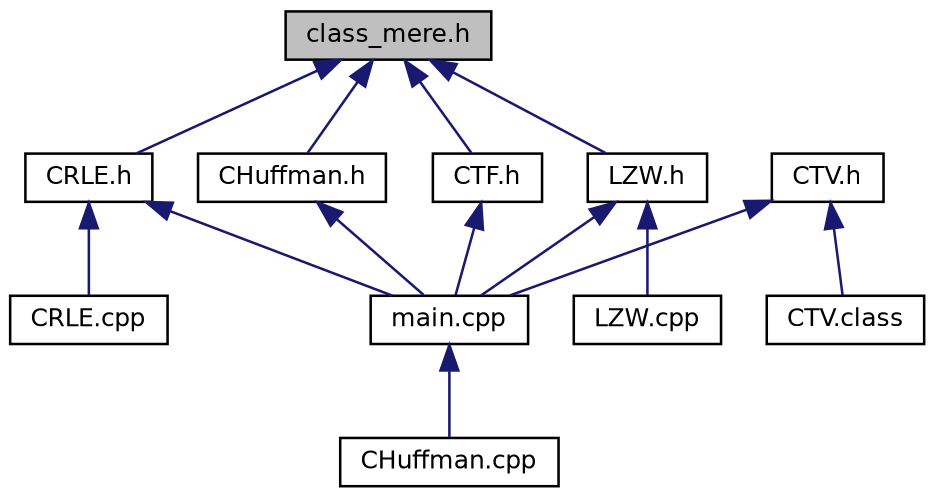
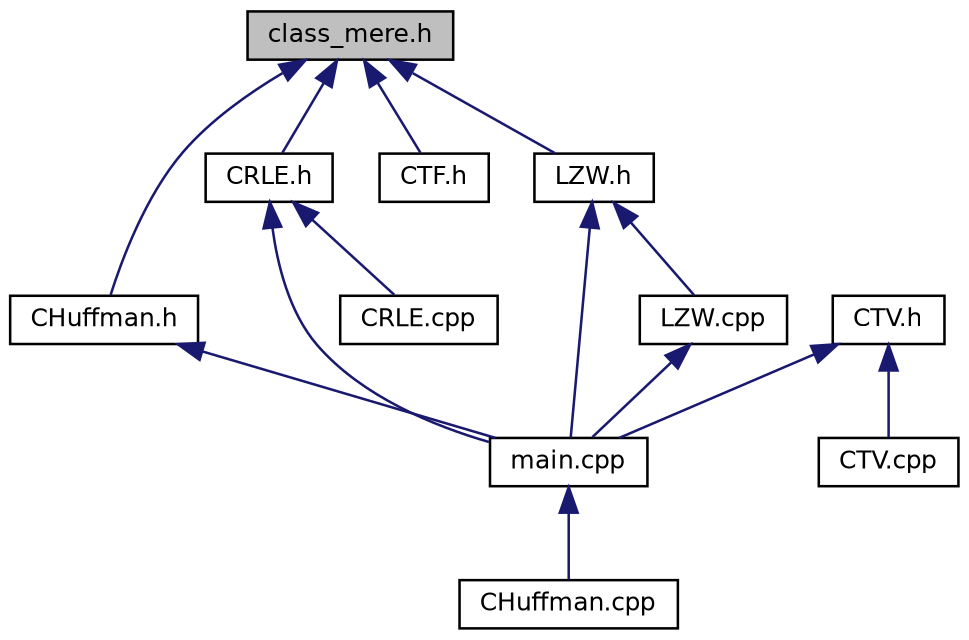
(465, 261) -> (632, 400)
(845, 320) -> (889, 462)
